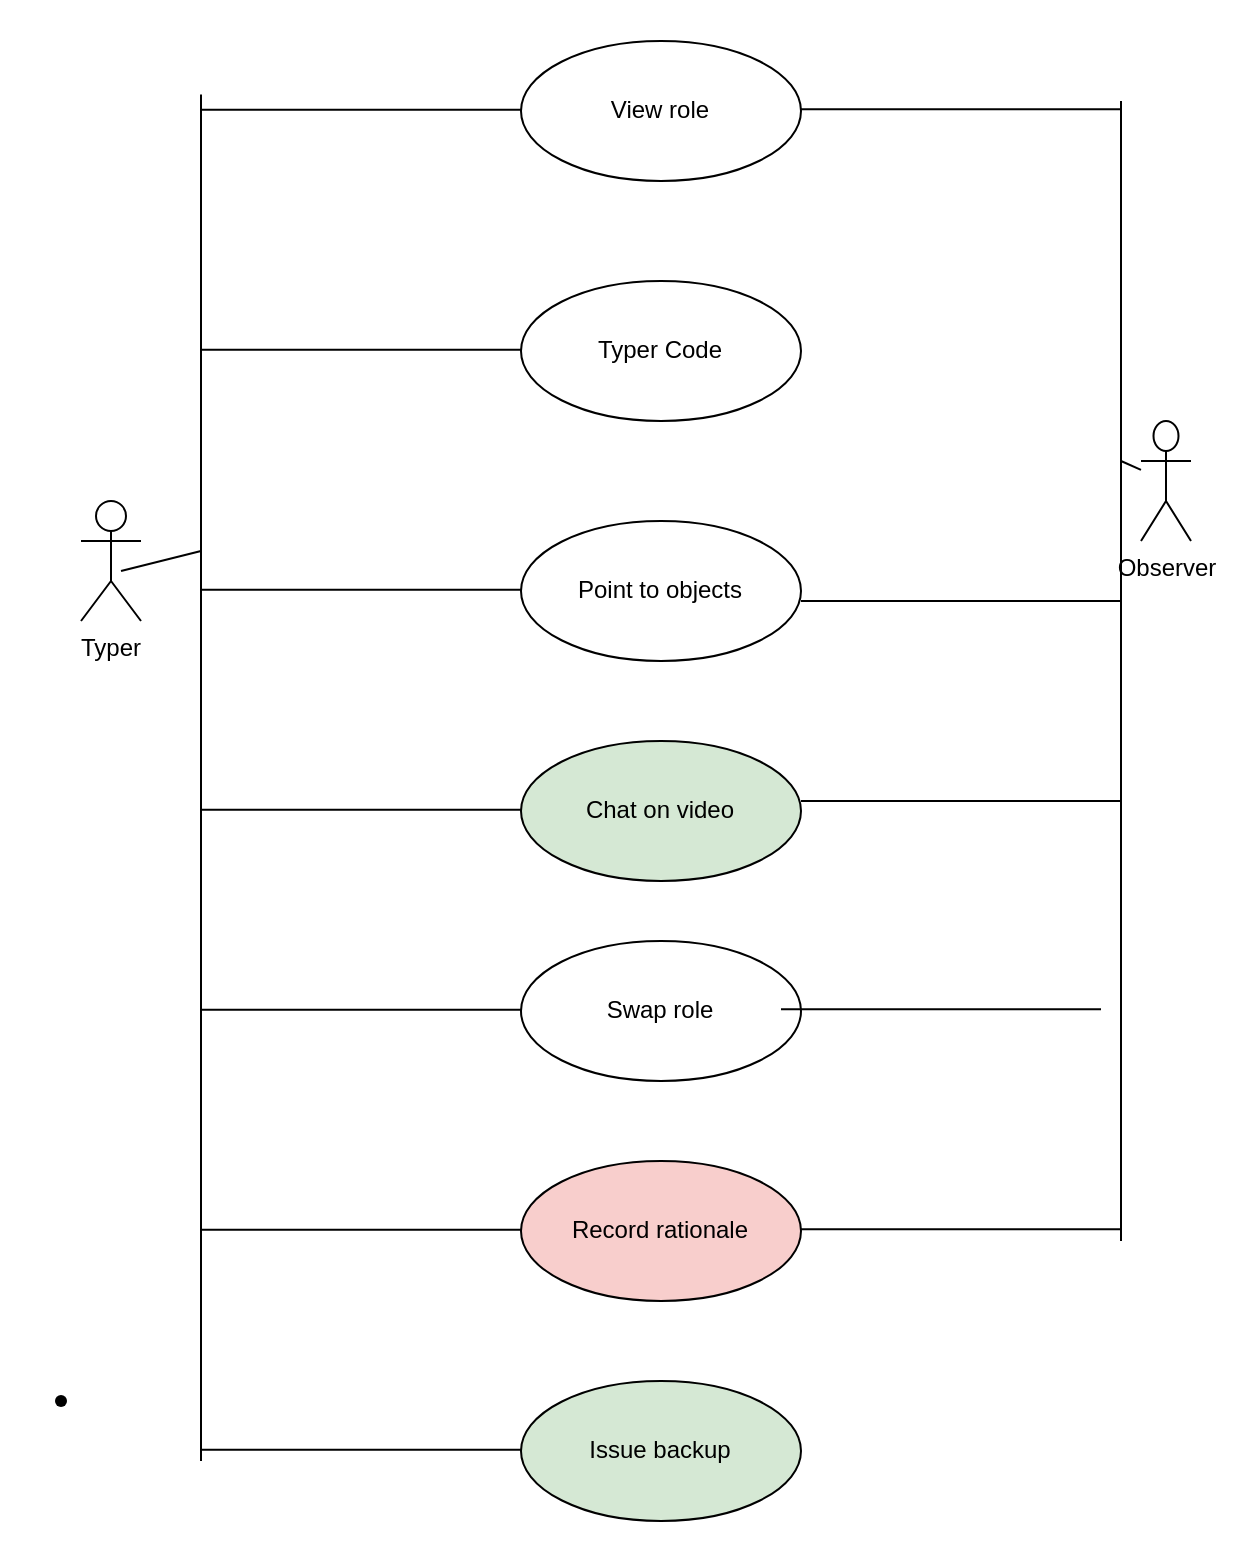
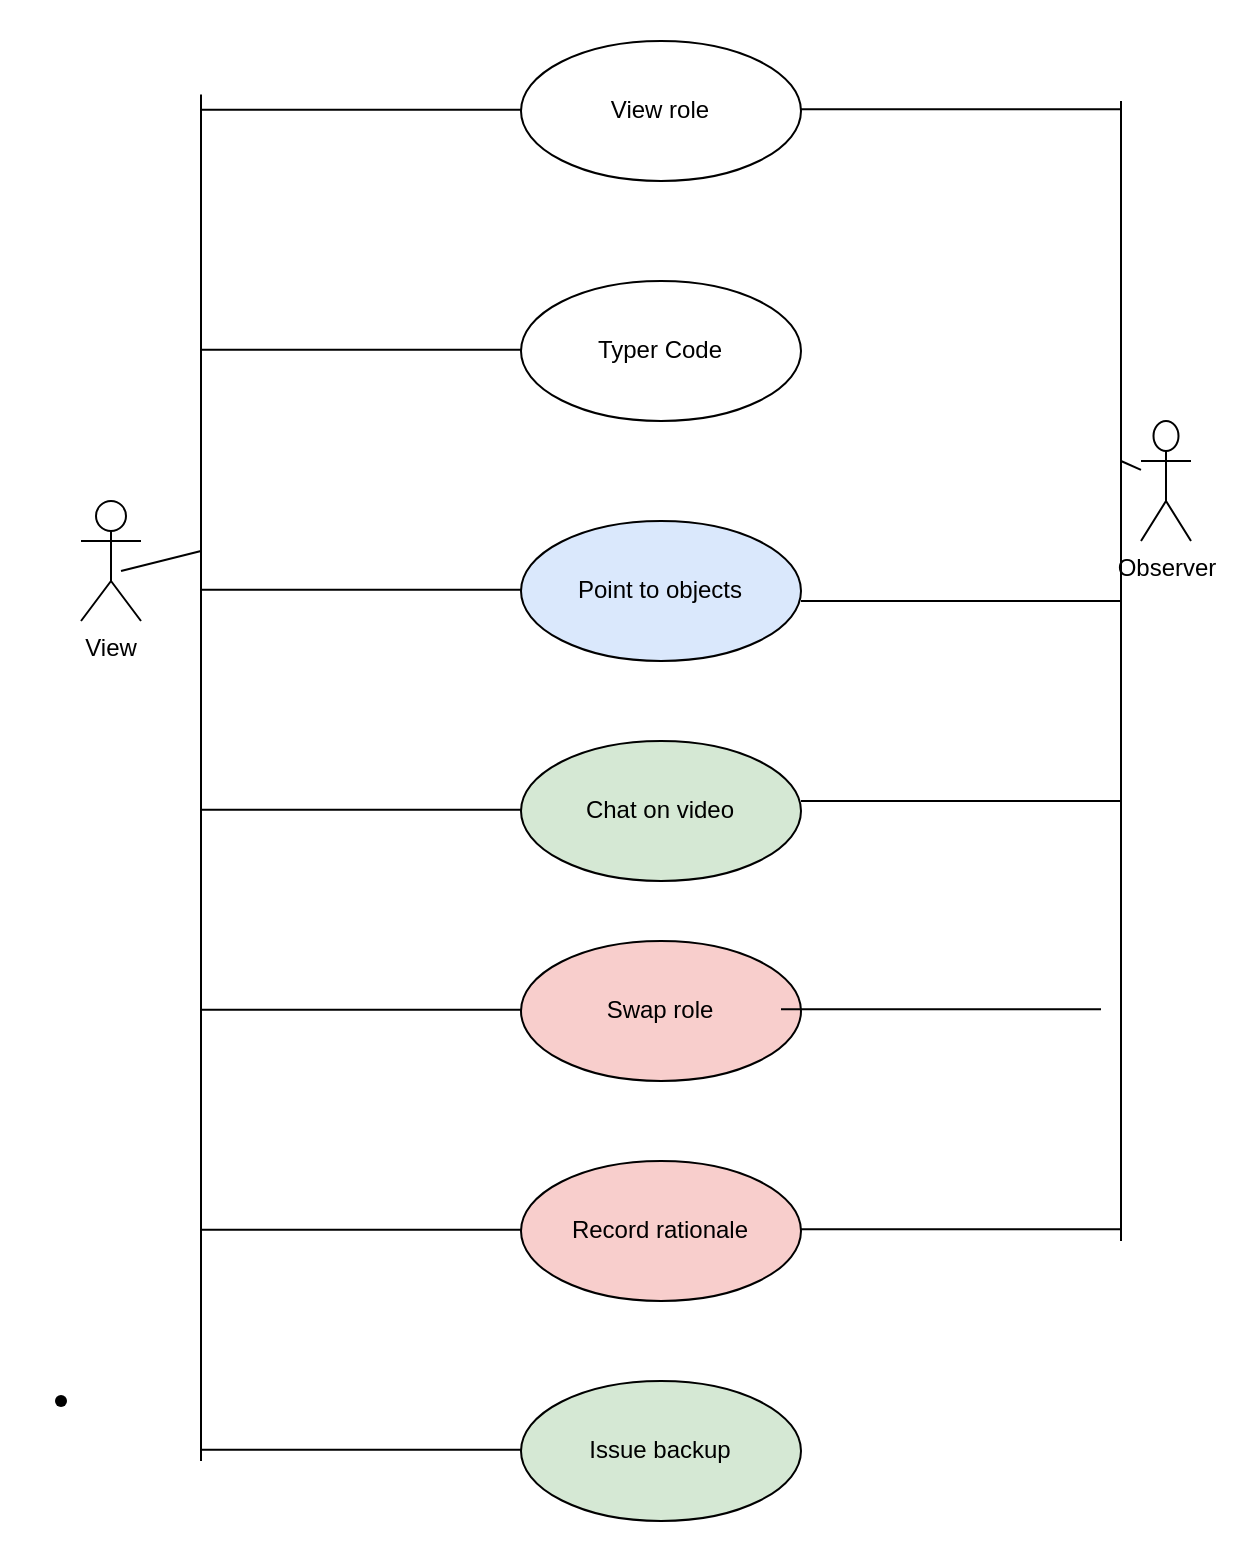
(661, 591) -> (661, 591)
(112, 649) -> (112, 649)
(661, 1011) -> (661, 1011)
